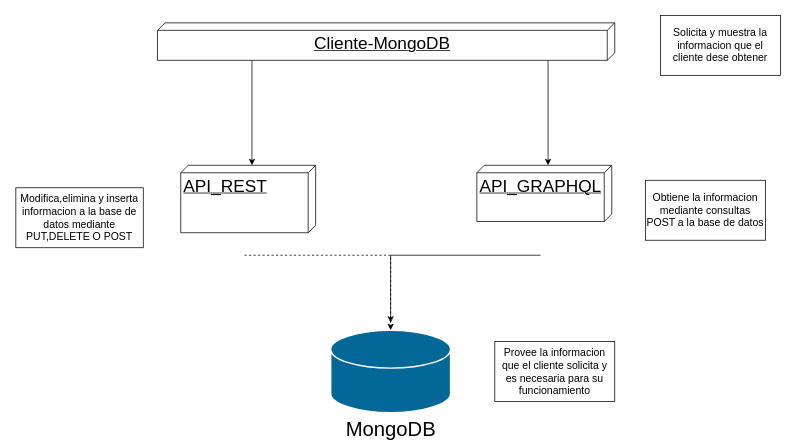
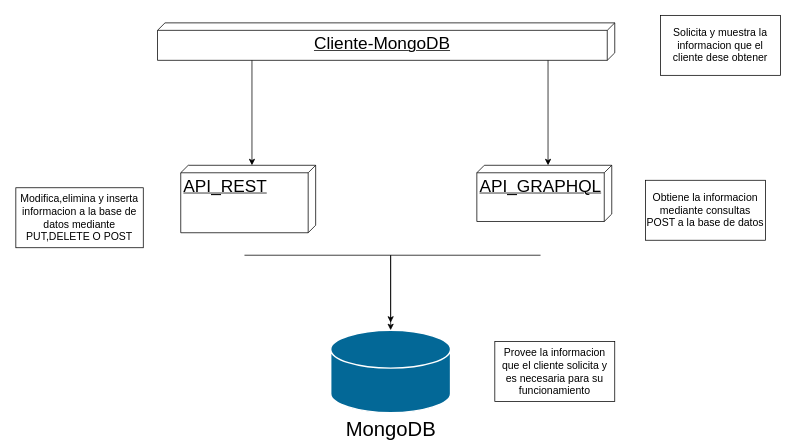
(316, 255) -> (316, 255)
